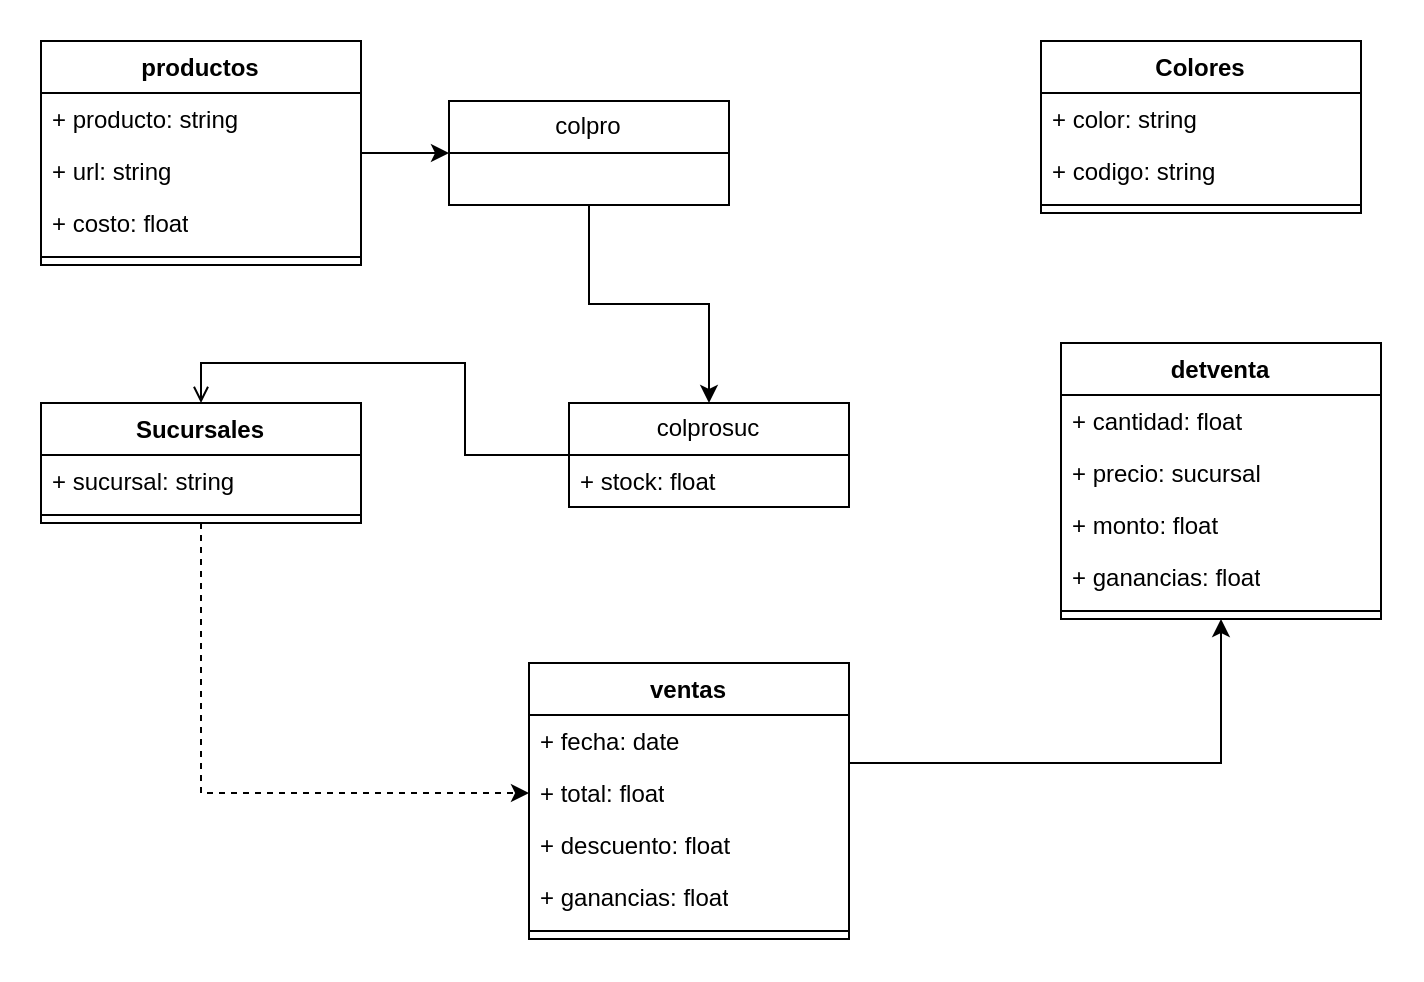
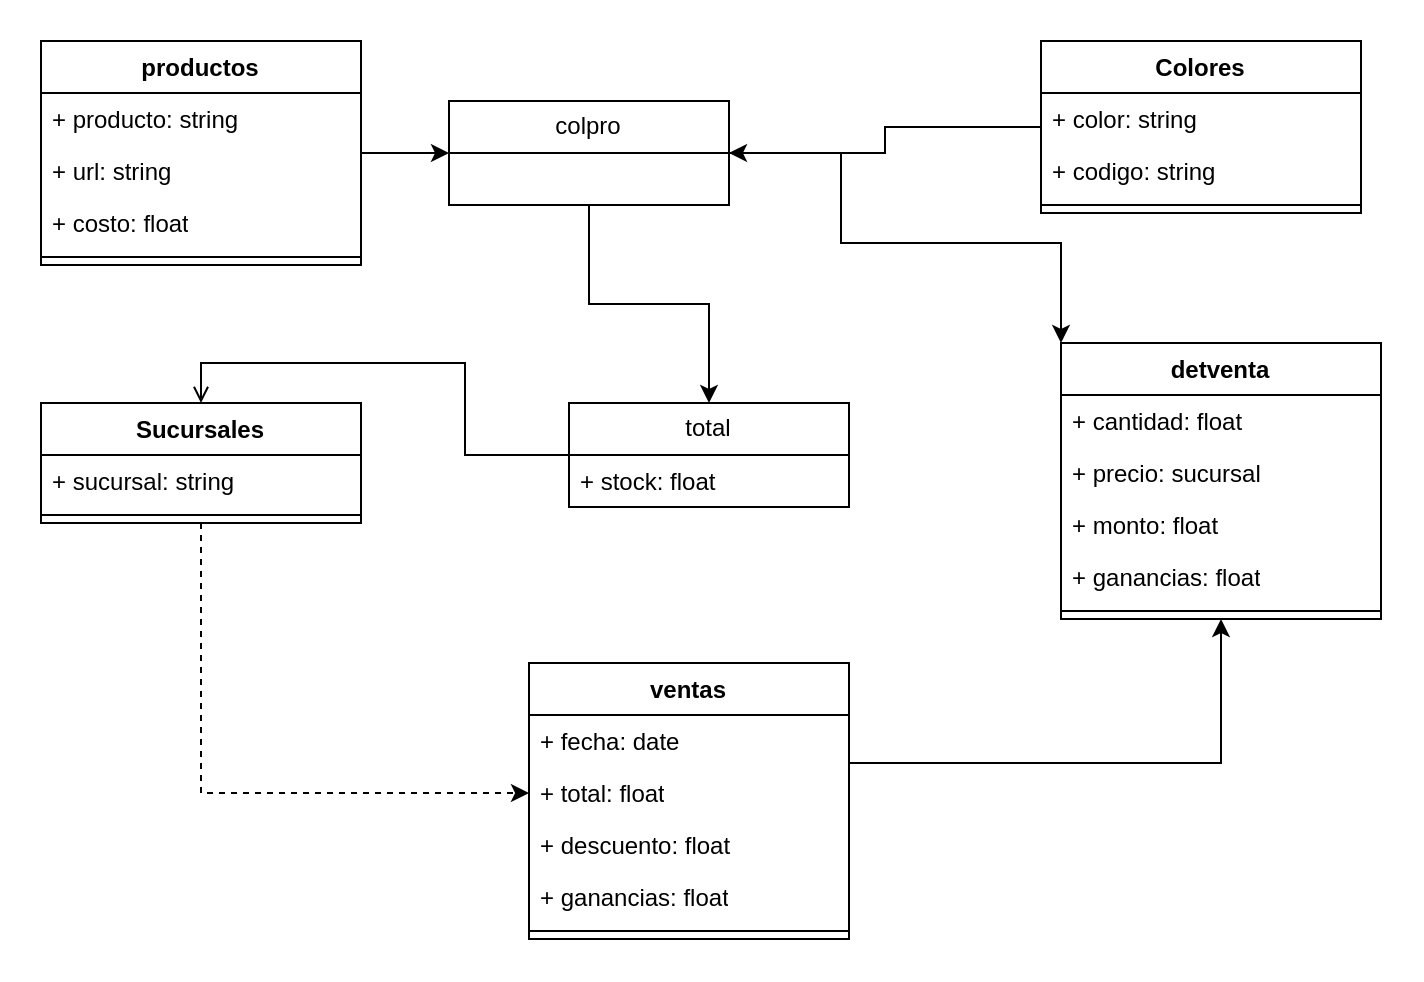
none -> (929, 127)
none -> (951, 243)
(709, 429) -> (709, 429)
